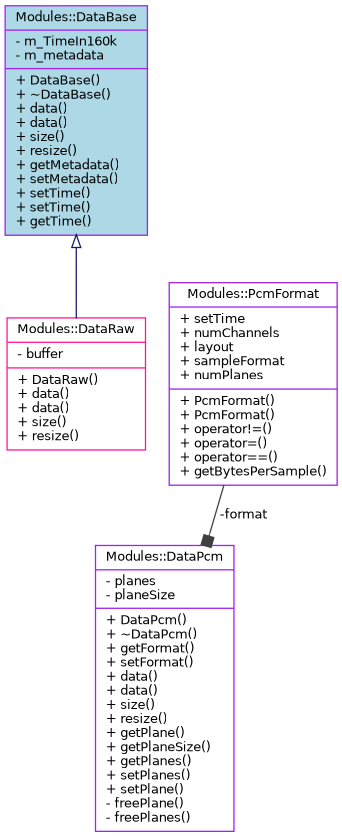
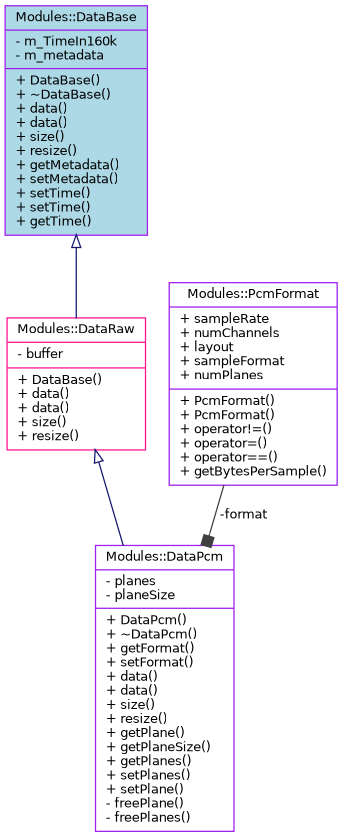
(213, 319) -> (224, 319)
(58, 380) -> (60, 380)
none -> (111, 504)
